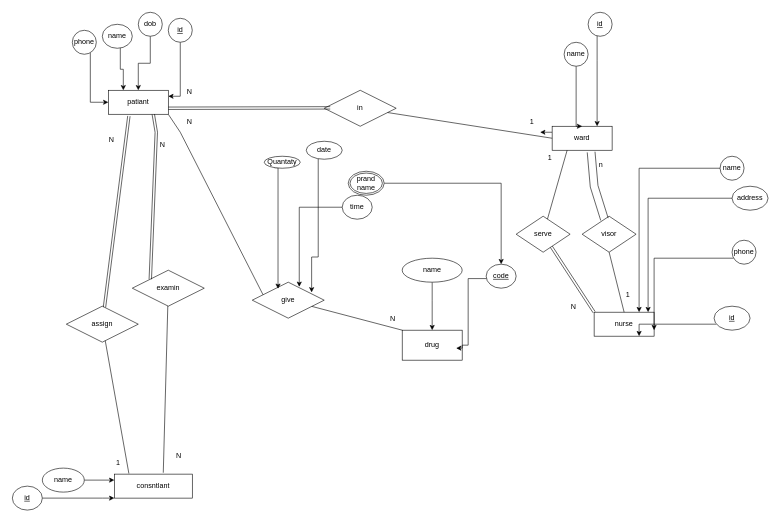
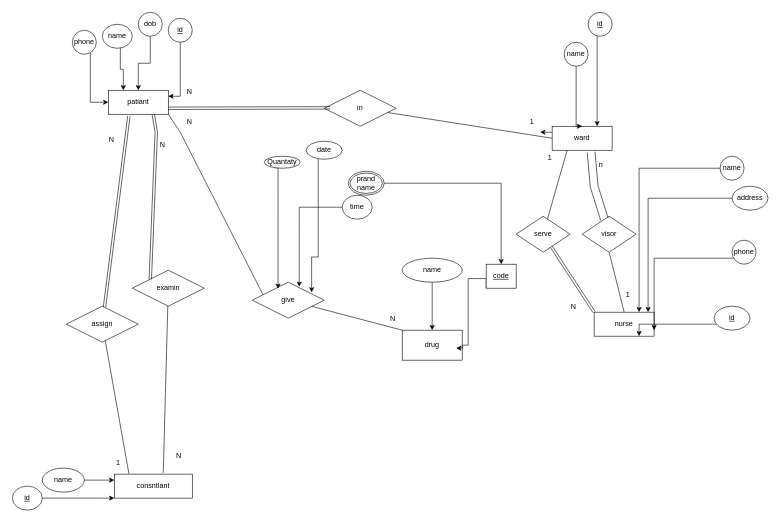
(501, 276) -> (501, 276)
